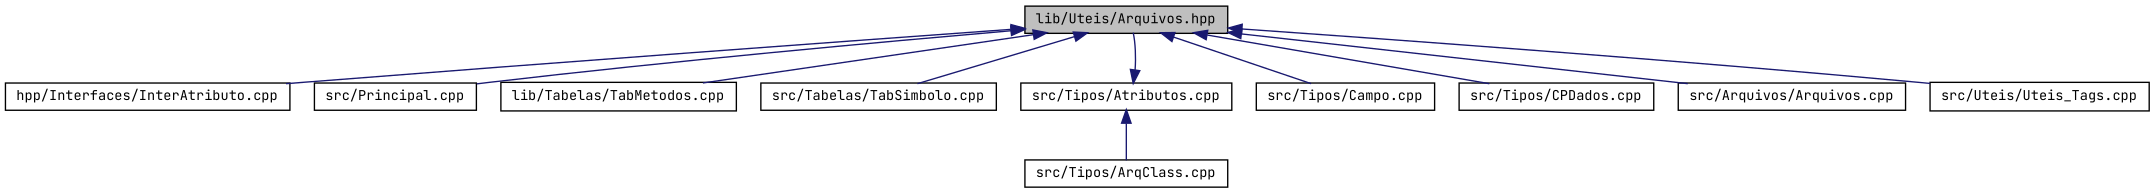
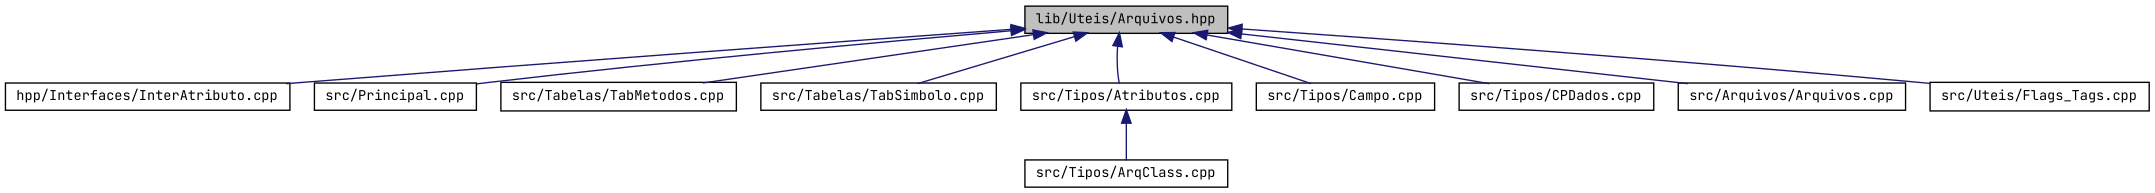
(1135, 51) -> (1117, 65)
(619, 97) -> (619, 97)
(2040, 97) -> (2040, 97)
